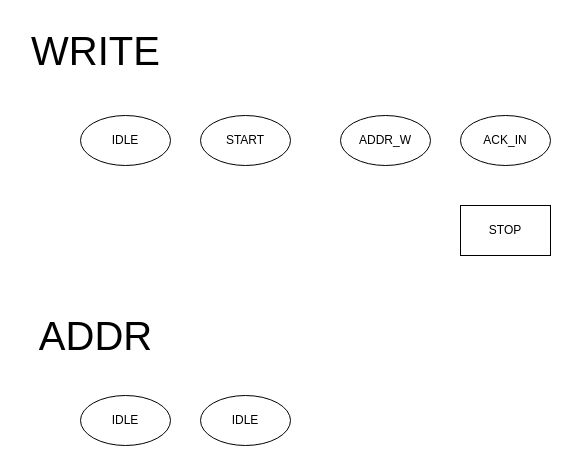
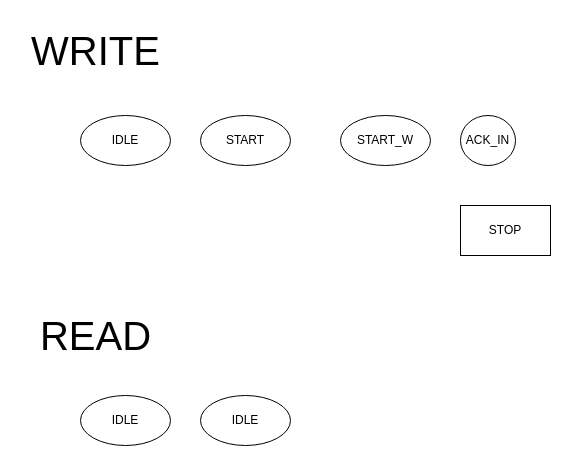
(386, 141) -> (386, 141)
(506, 141) -> (488, 141)
(96, 336) -> (96, 336)
